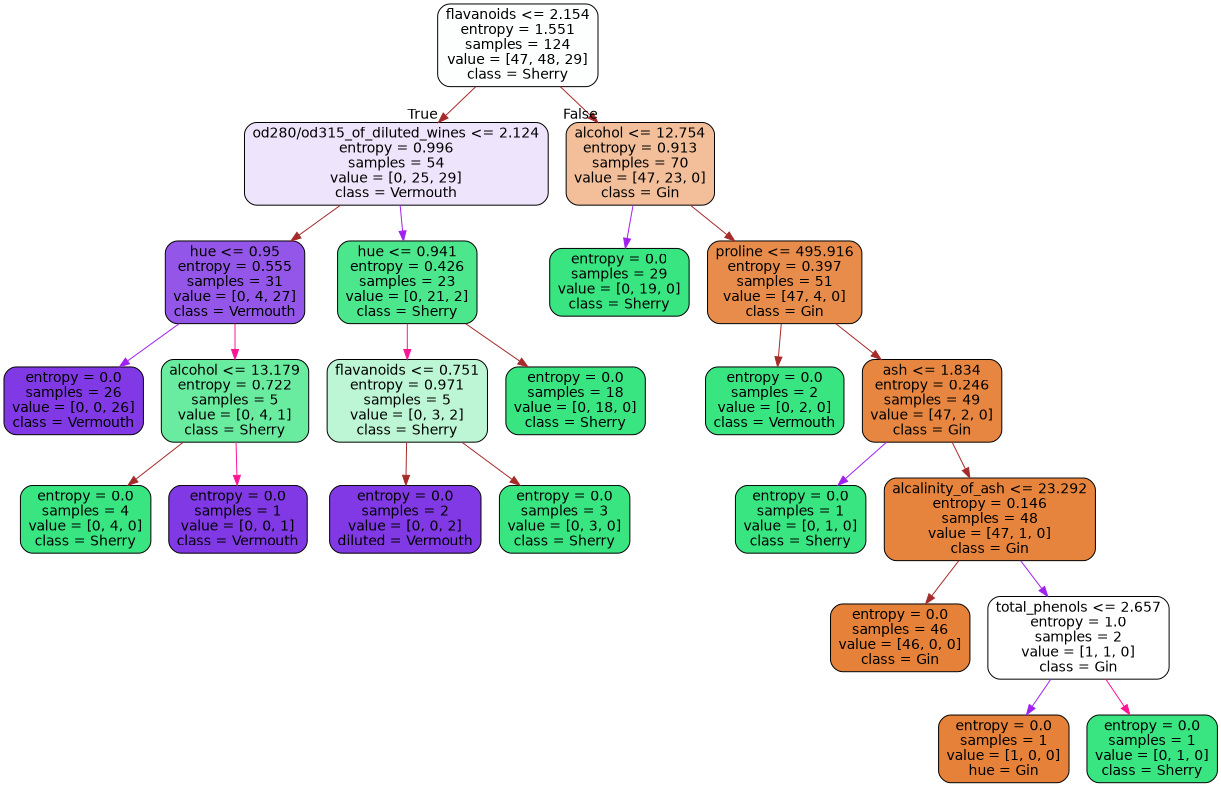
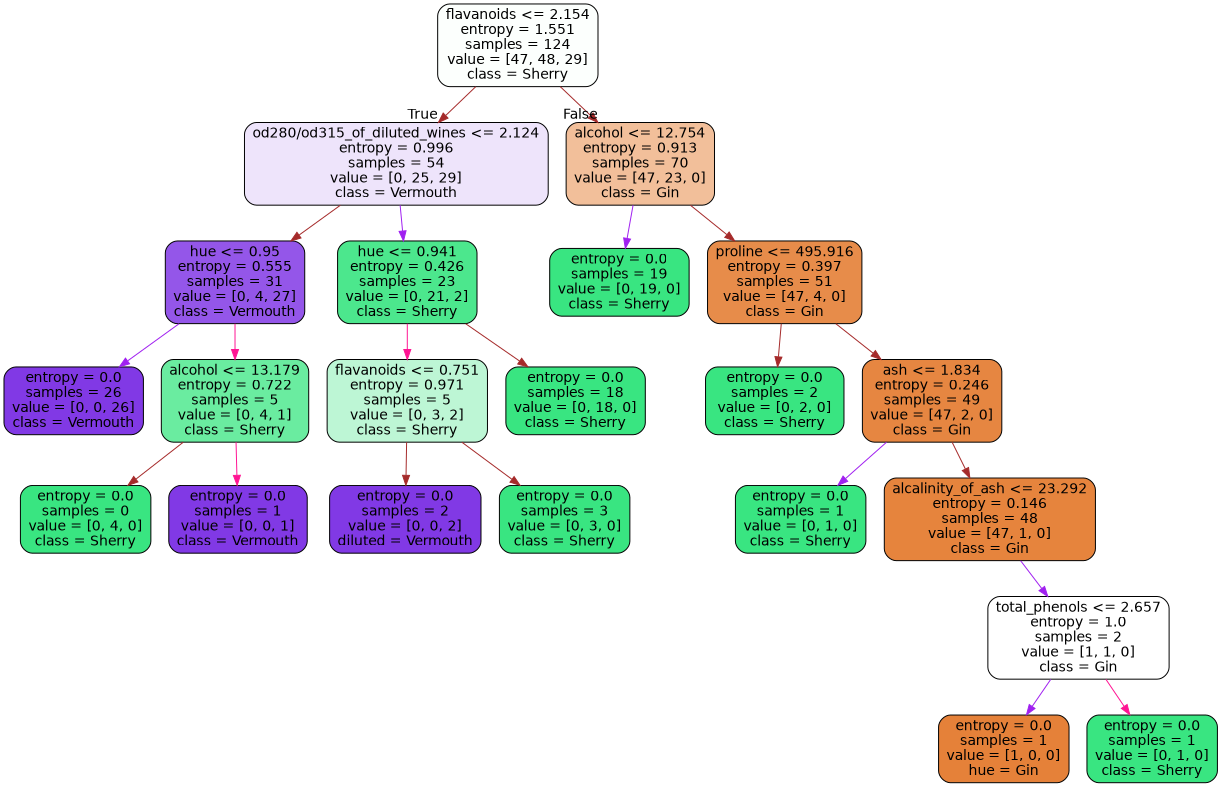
(619, 282) -> (619, 282)
(775, 401) -> (775, 401)
(86, 519) -> (86, 519)
(900, 638) -> none
